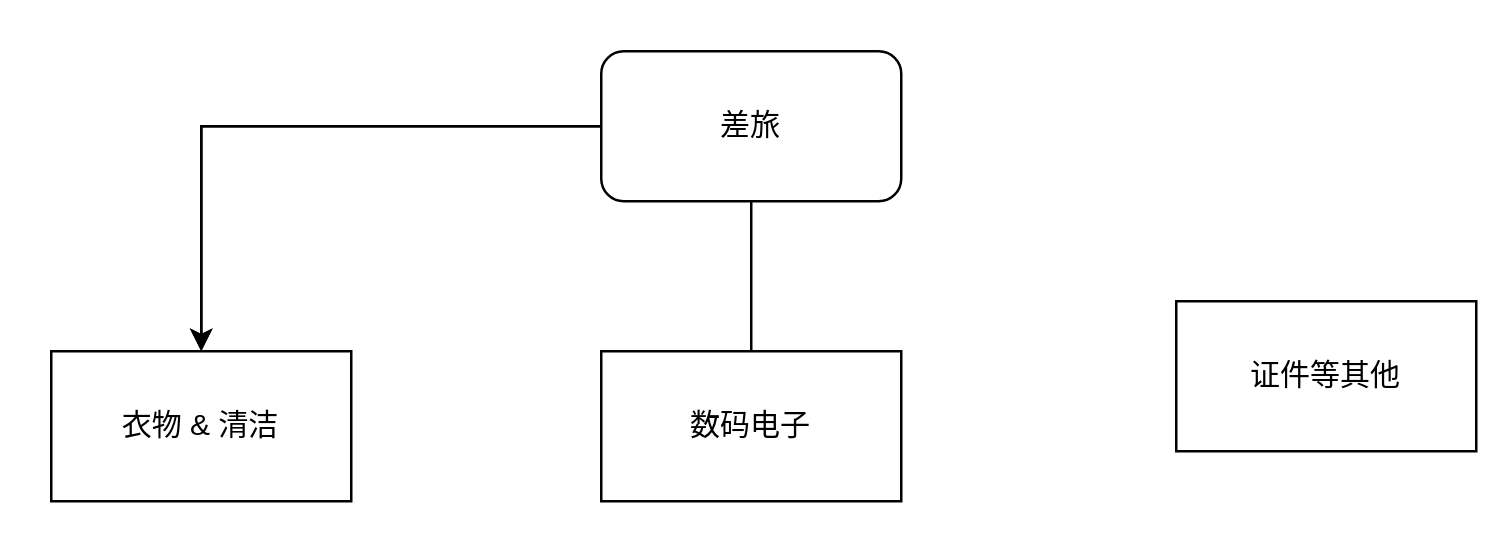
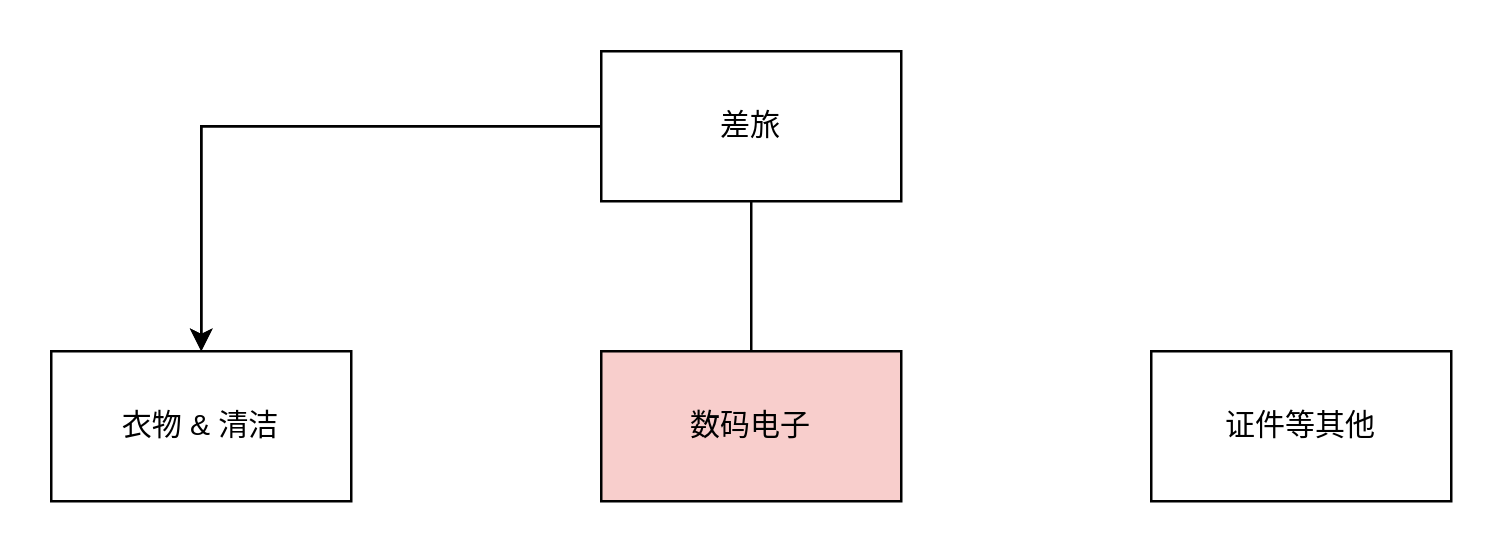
(751, 126) -> (751, 126)
(1326, 376) -> (1301, 426)
(751, 426) -> (751, 426)
